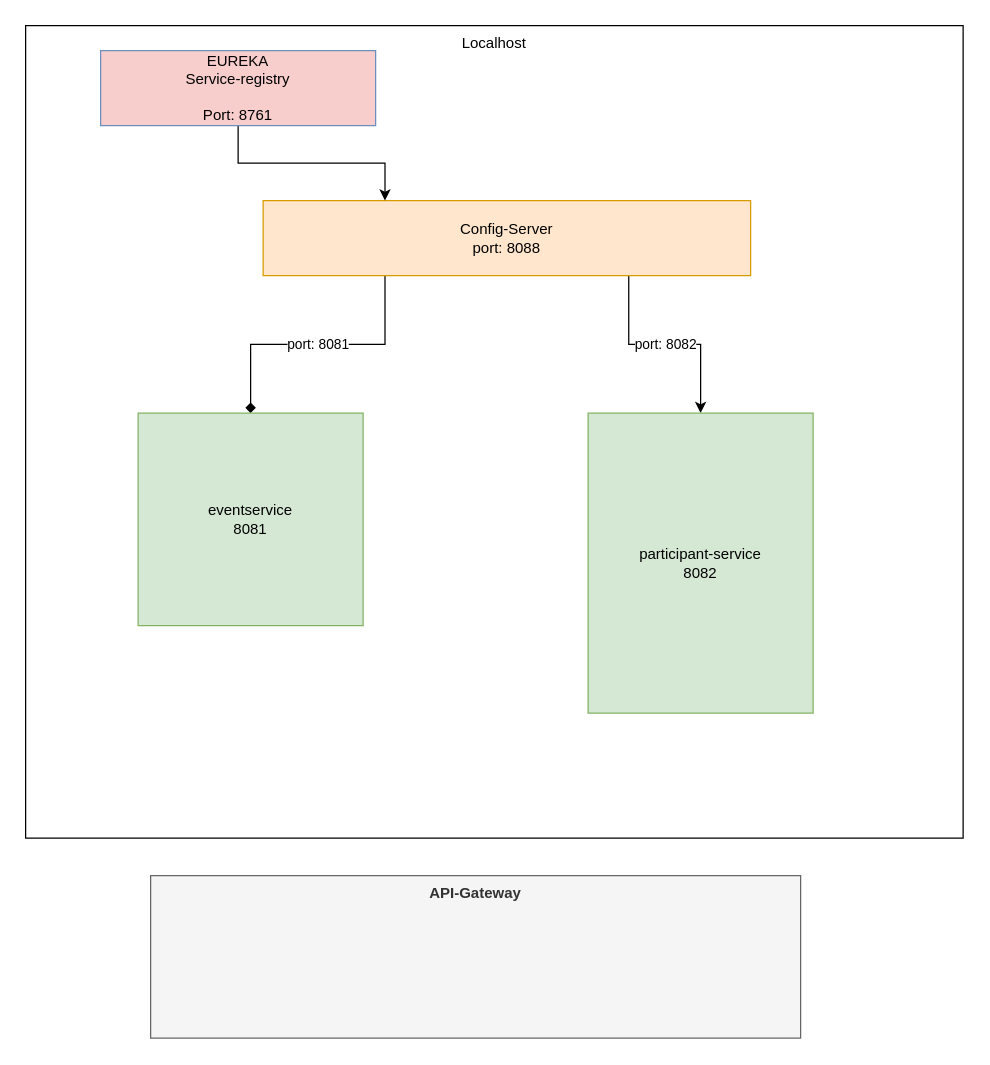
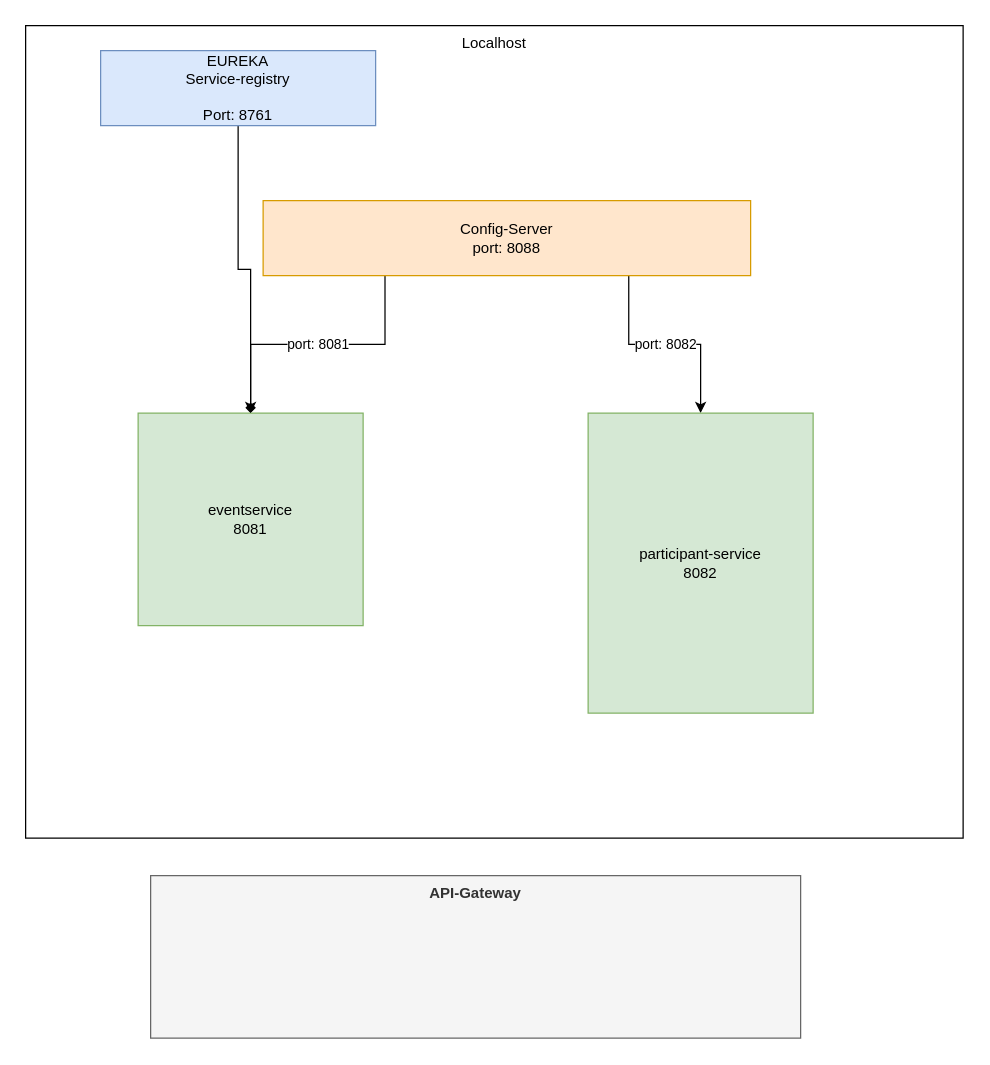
(238, 88) -> (238, 88)
(325, 163) -> (238, 256)
